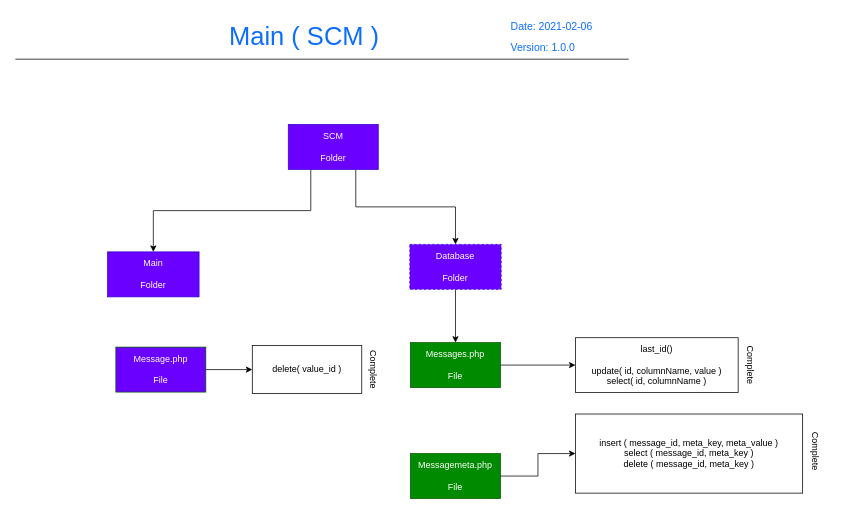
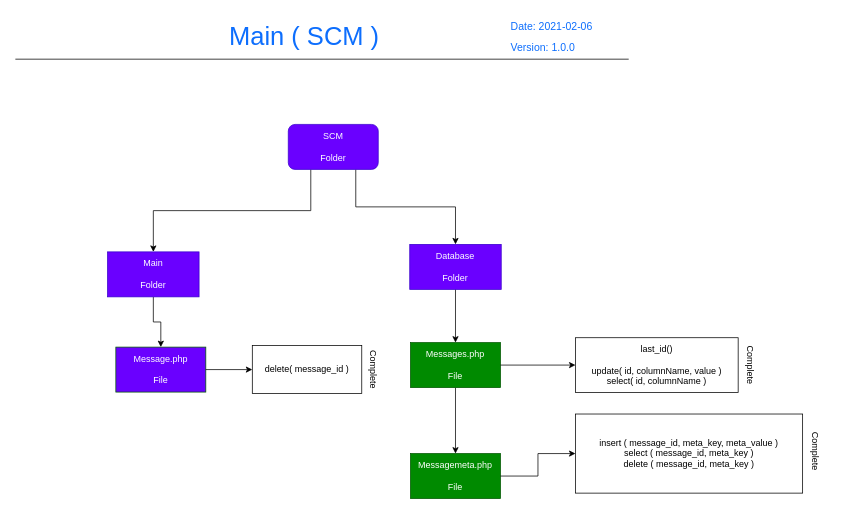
(333, 147) -> (333, 147)
(456, 267) -> (456, 267)
none -> (154, 322)
(307, 369) -> (307, 369)
none -> (456, 417)
